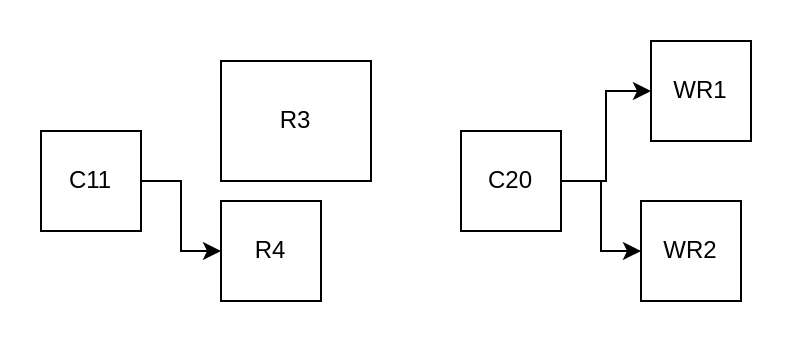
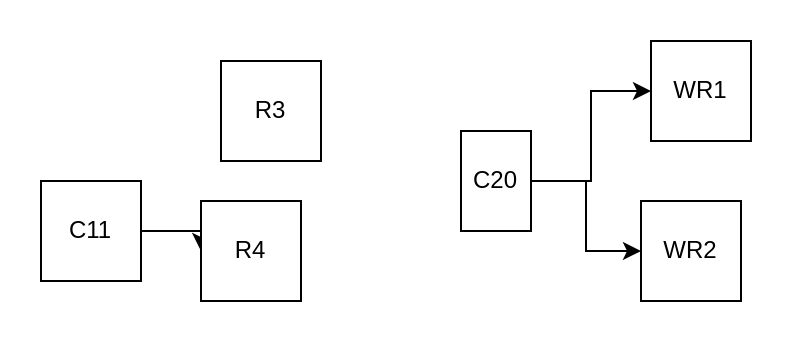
(296, 121) -> (271, 111)
(91, 181) -> (91, 231)
(511, 181) -> (496, 181)
(271, 251) -> (251, 251)
